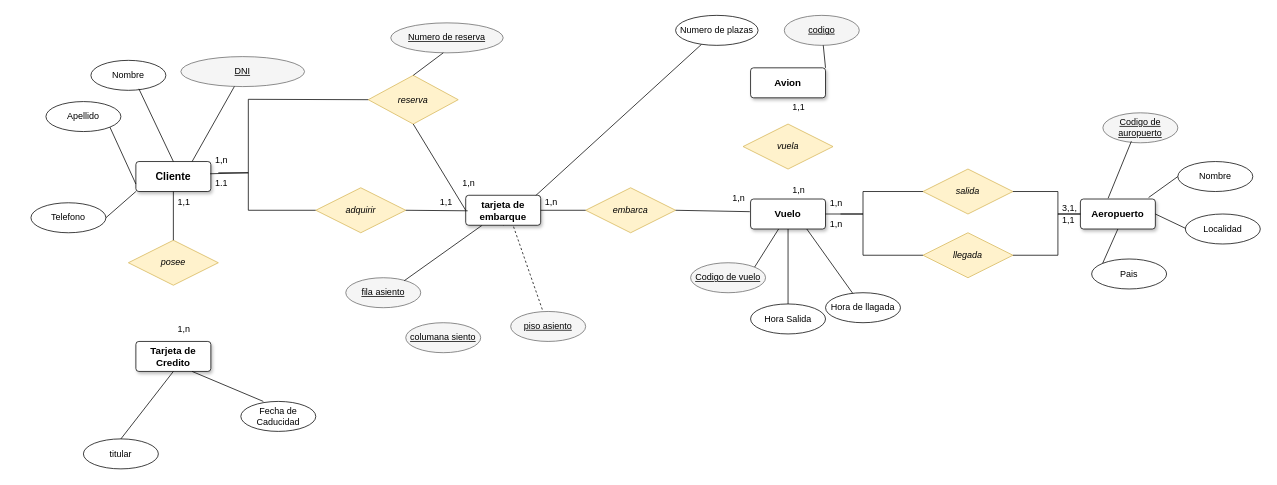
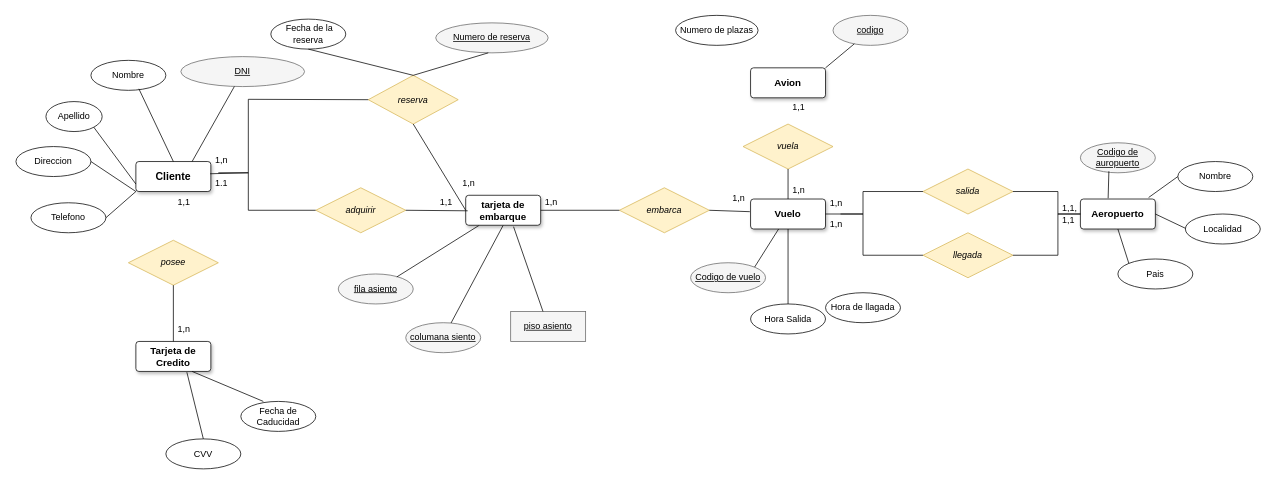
(822, 30) -> (870, 30)
none -> (308, 34)
(447, 38) -> (492, 38)
none -> (359, 62)
(83, 117) -> (74, 117)
(618, 121) -> (477, 274)
(1140, 128) -> (1118, 158)
none -> (53, 162)
none -> (112, 176)
none -> (788, 184)
(1070, 208) -> (1070, 208)
(630, 210) -> (664, 210)
(173, 216) -> none
(830, 262) -> none
(528, 269) -> (528, 269)
(1129, 274) -> (1155, 274)
(383, 293) -> (375, 289)
none -> (173, 314)
(548, 327) -> (548, 327)
(146, 406) -> none
none -> (195, 406)
(120, 454) -> none
none -> (203, 454)
